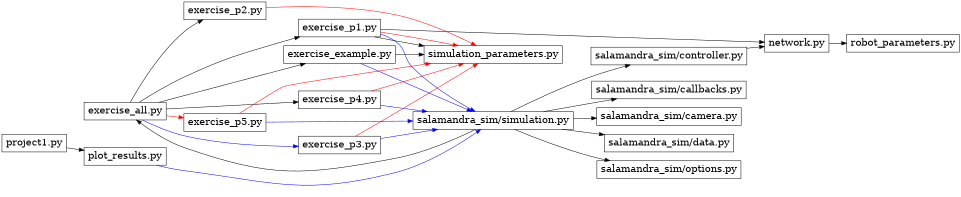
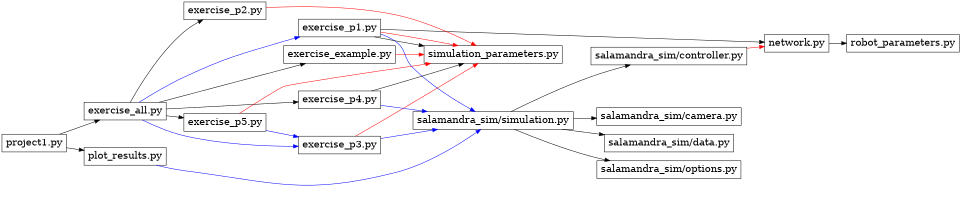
(753, 48) -> (753, 48)
(408, 55) -> (408, 55)
(214, 64) -> (214, 64)
(415, 78) -> (415, 78)
(414, 86) -> none
(669, 90) -> none
(173, 116) -> (173, 116)
(337, 122) -> (280, 133)
(306, 171) -> (77, 128)
